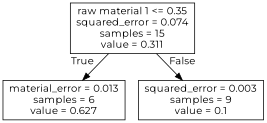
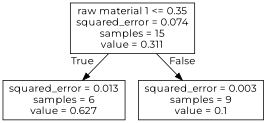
(64, 100) -> (64, 100)
